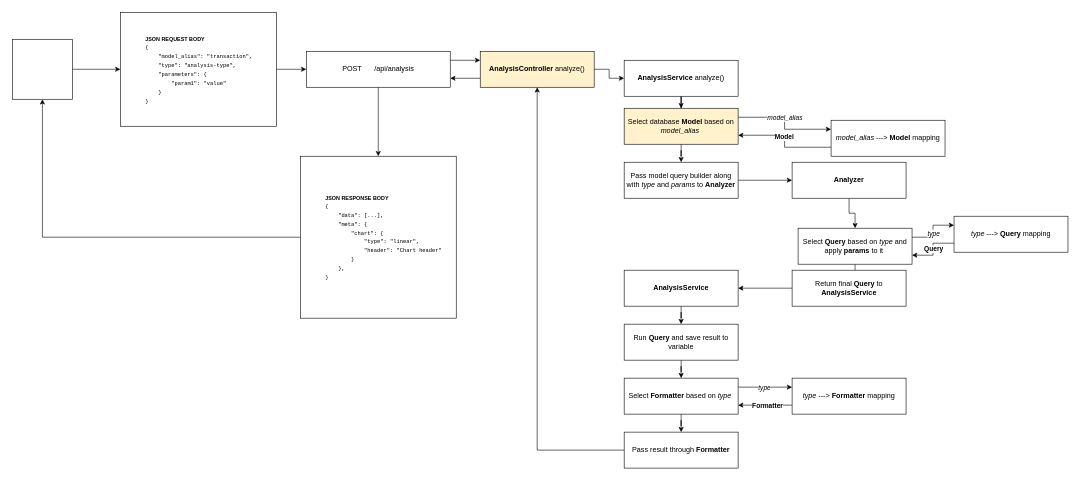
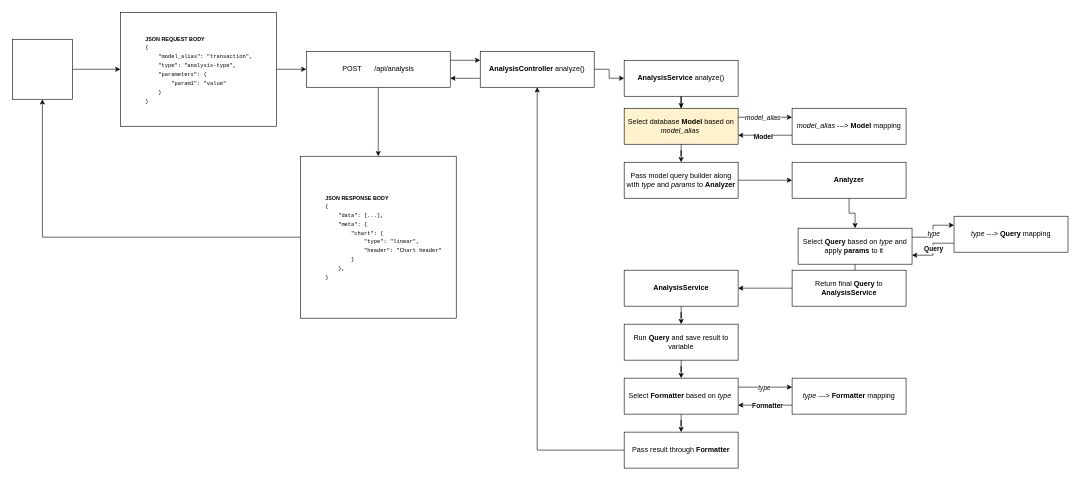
(537, 69) -> (537, 69)
(888, 138) -> (849, 126)
